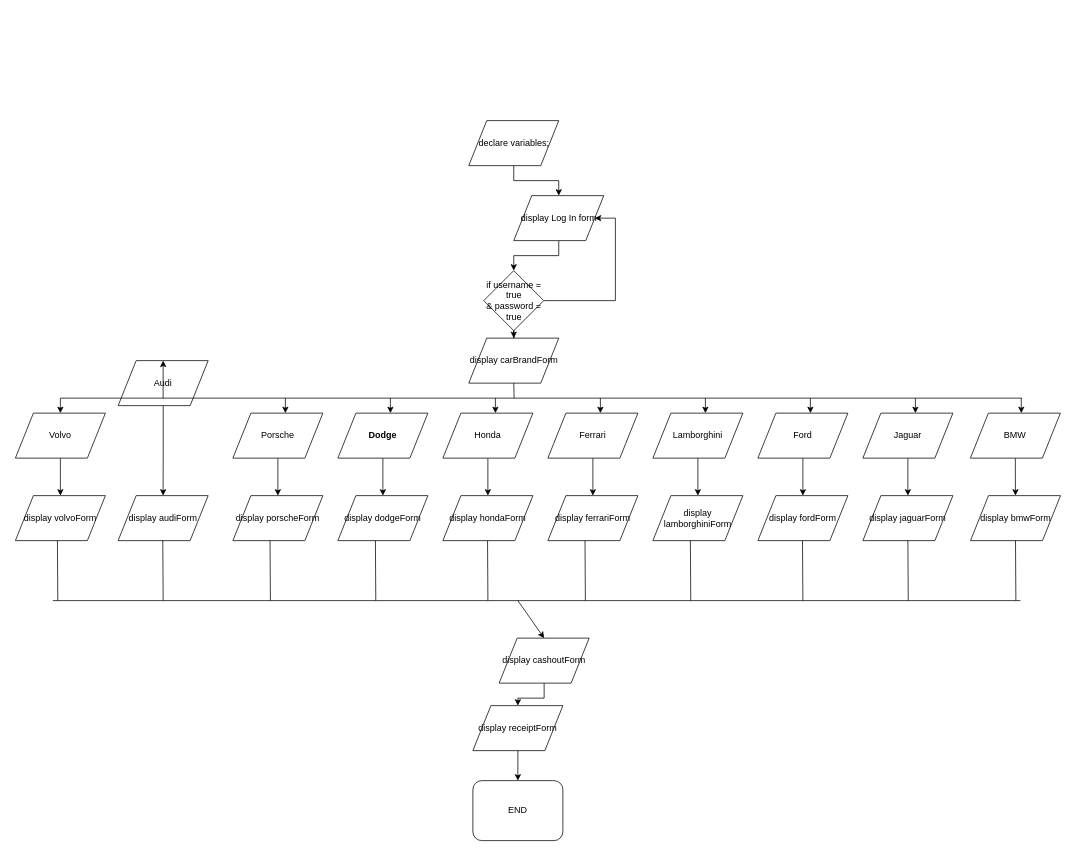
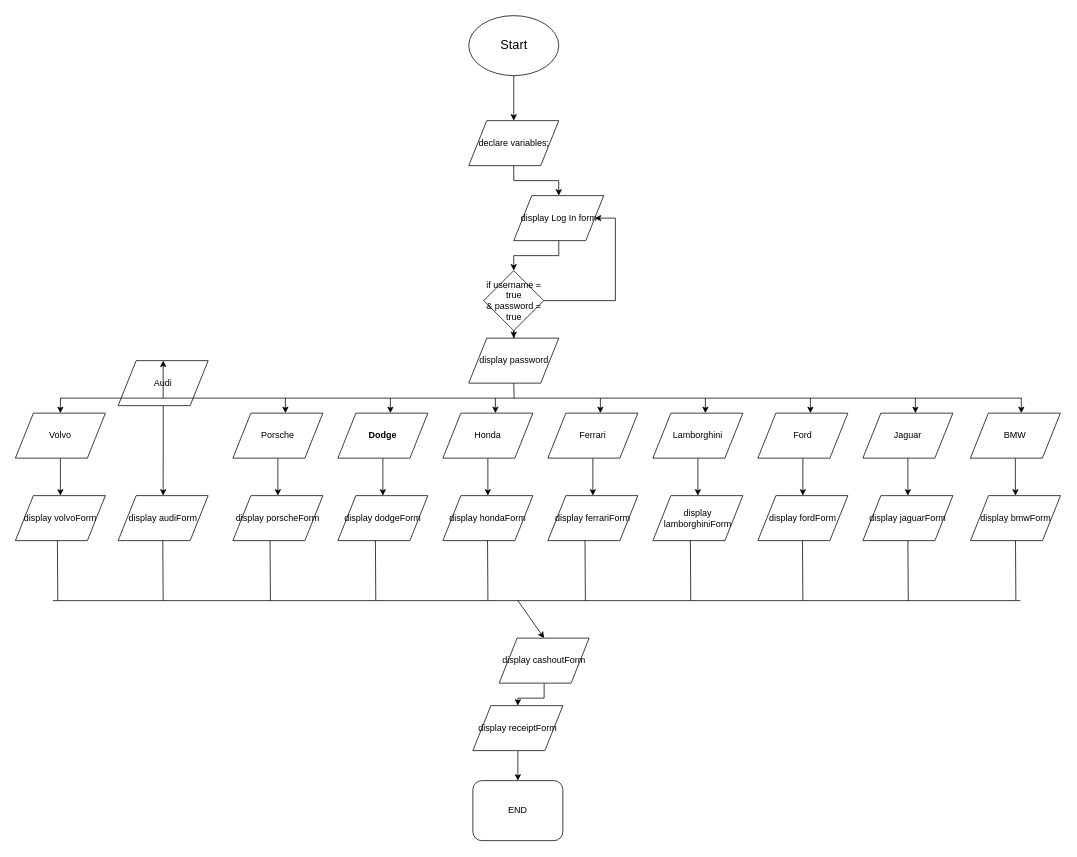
none -> (514, 45)
none -> (514, 95)
(514, 360) -> (514, 360)
